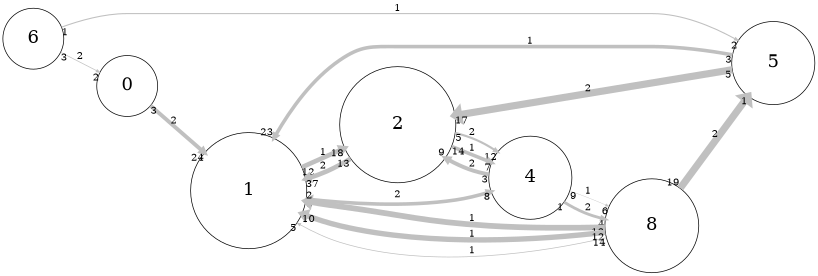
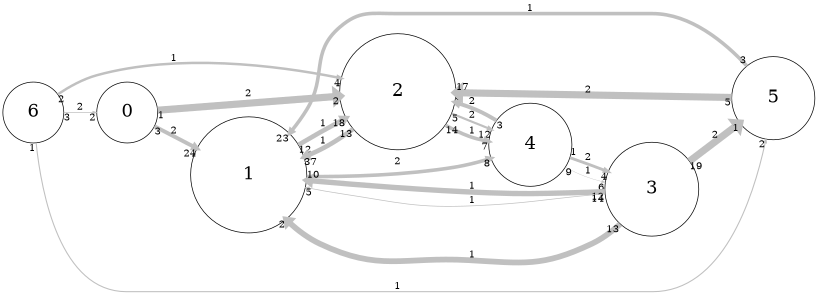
none -> (195, 63)
none -> (247, 103)
(323, 166) -> (323, 141)
(652, 226) -> (652, 189)
